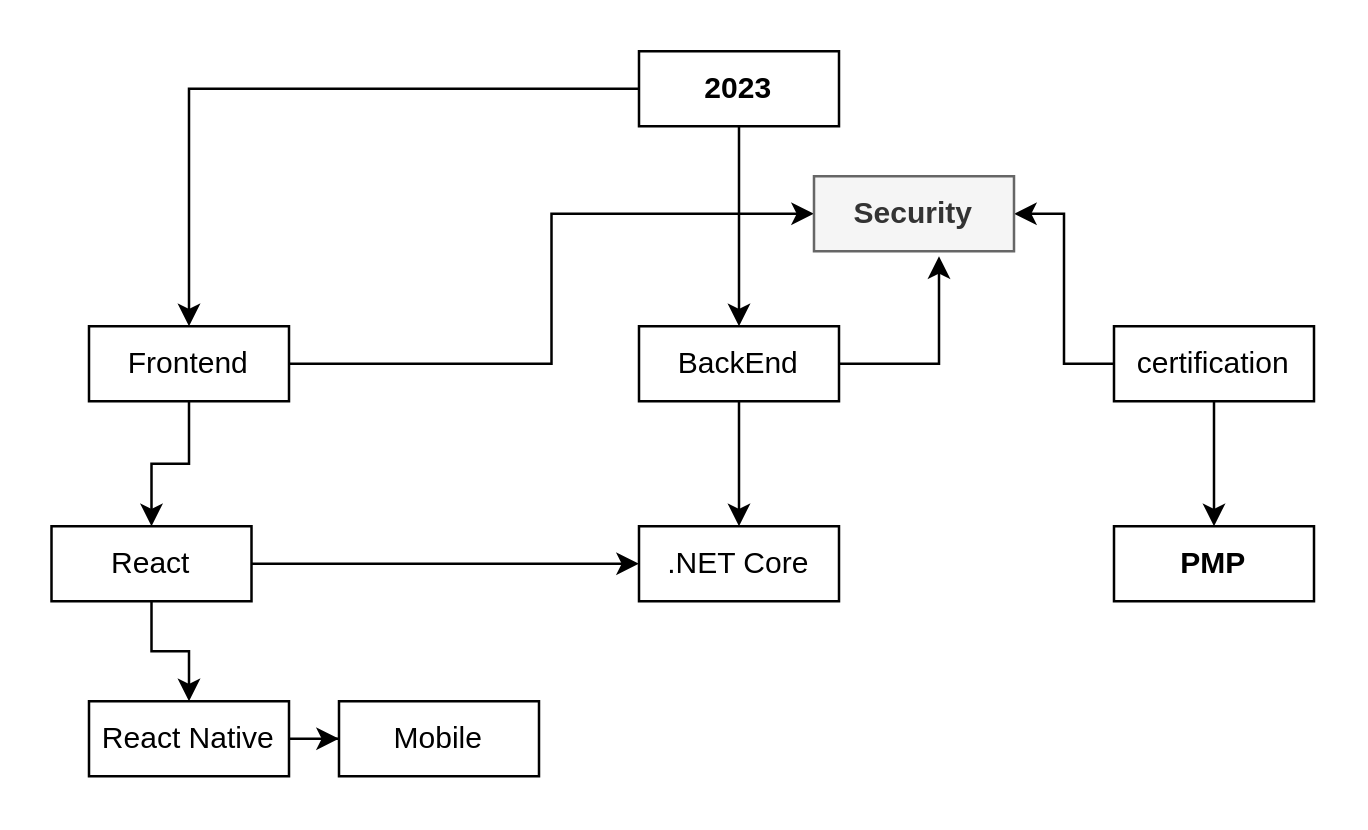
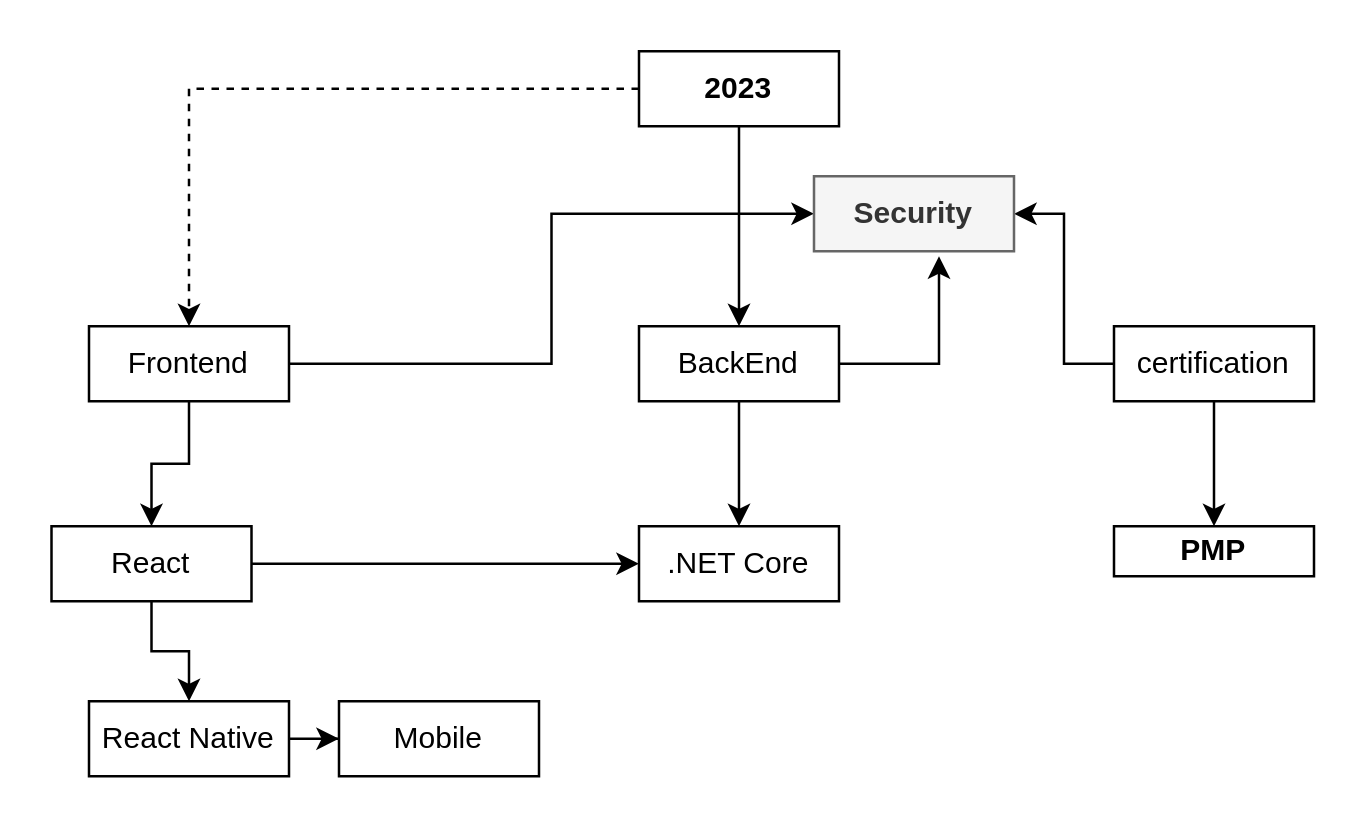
(300, 89) -> (300, 89)
(1214, 564) -> (1214, 551)
